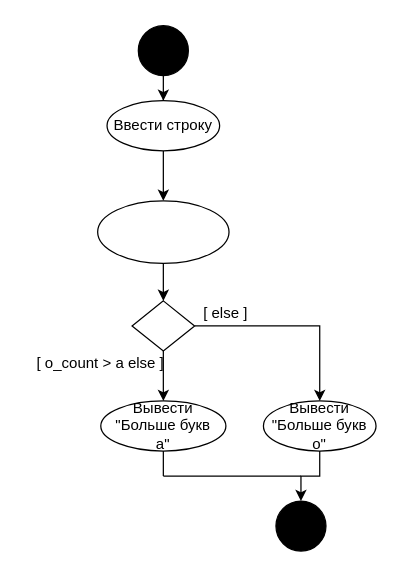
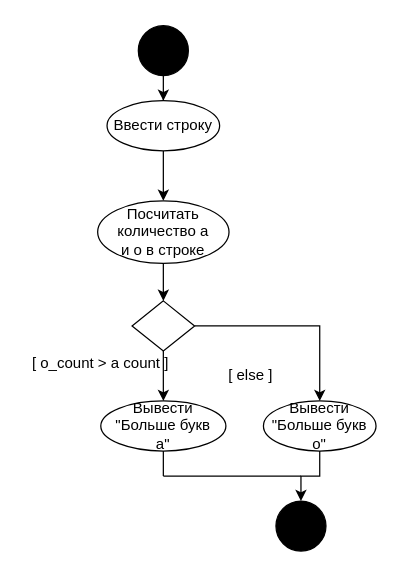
none -> (163, 232)
(226, 313) -> (251, 376)
(101, 363) -> (101, 363)
